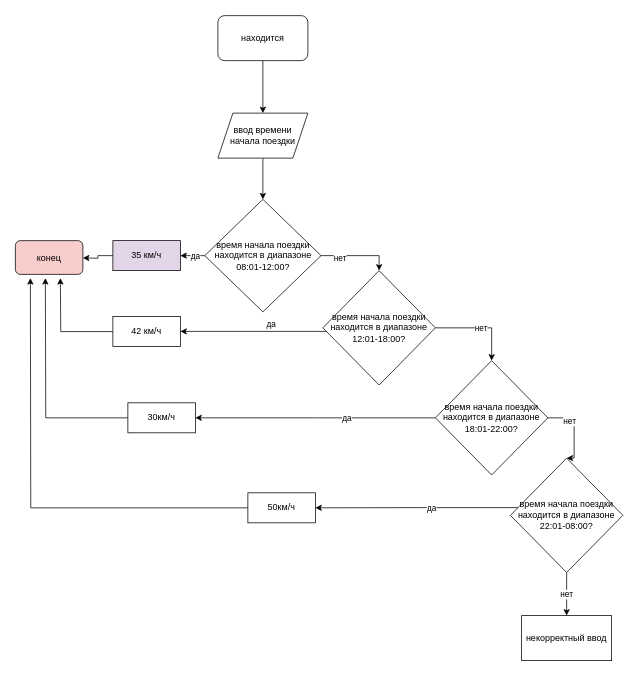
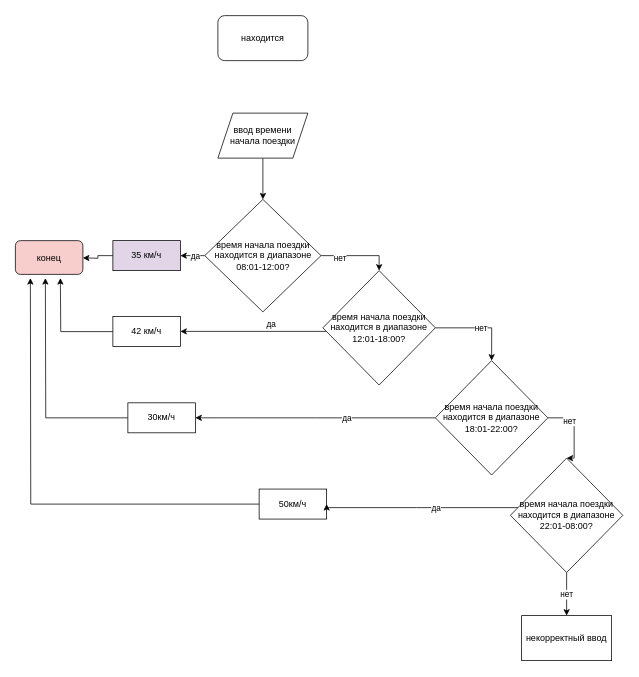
(263, 106) -> none
(282, 508) -> (293, 504)
